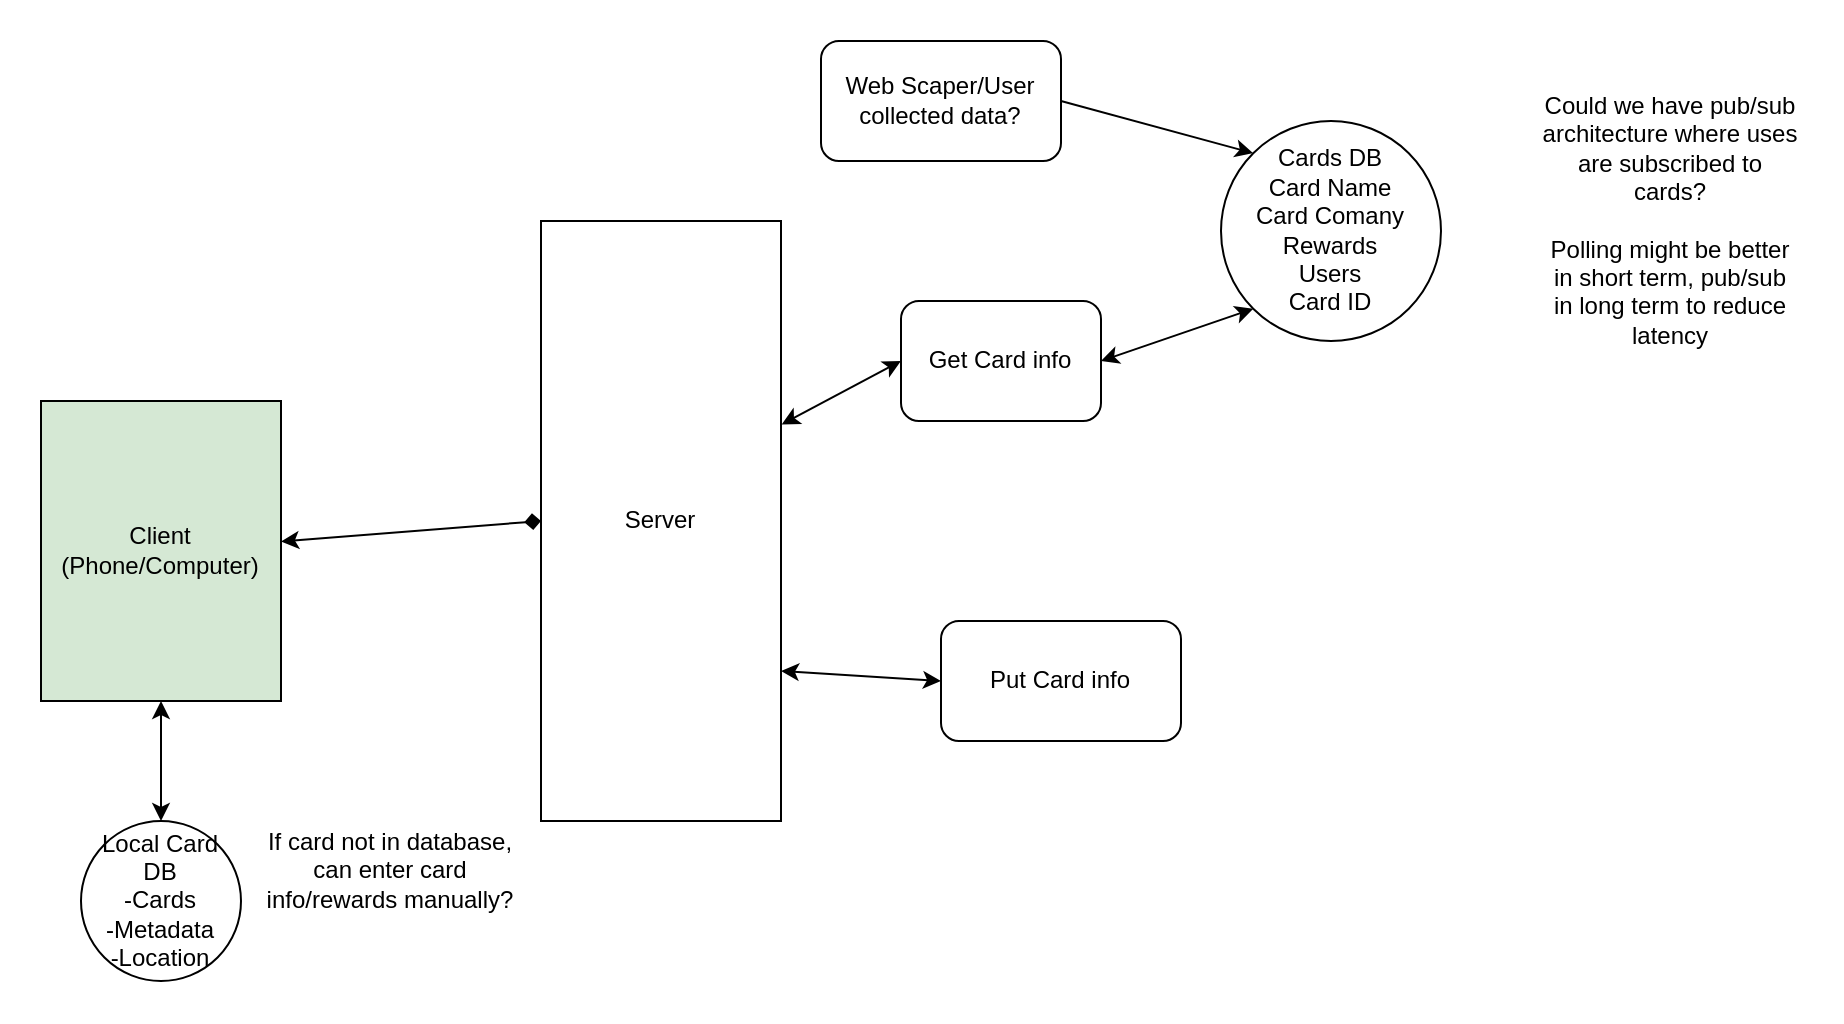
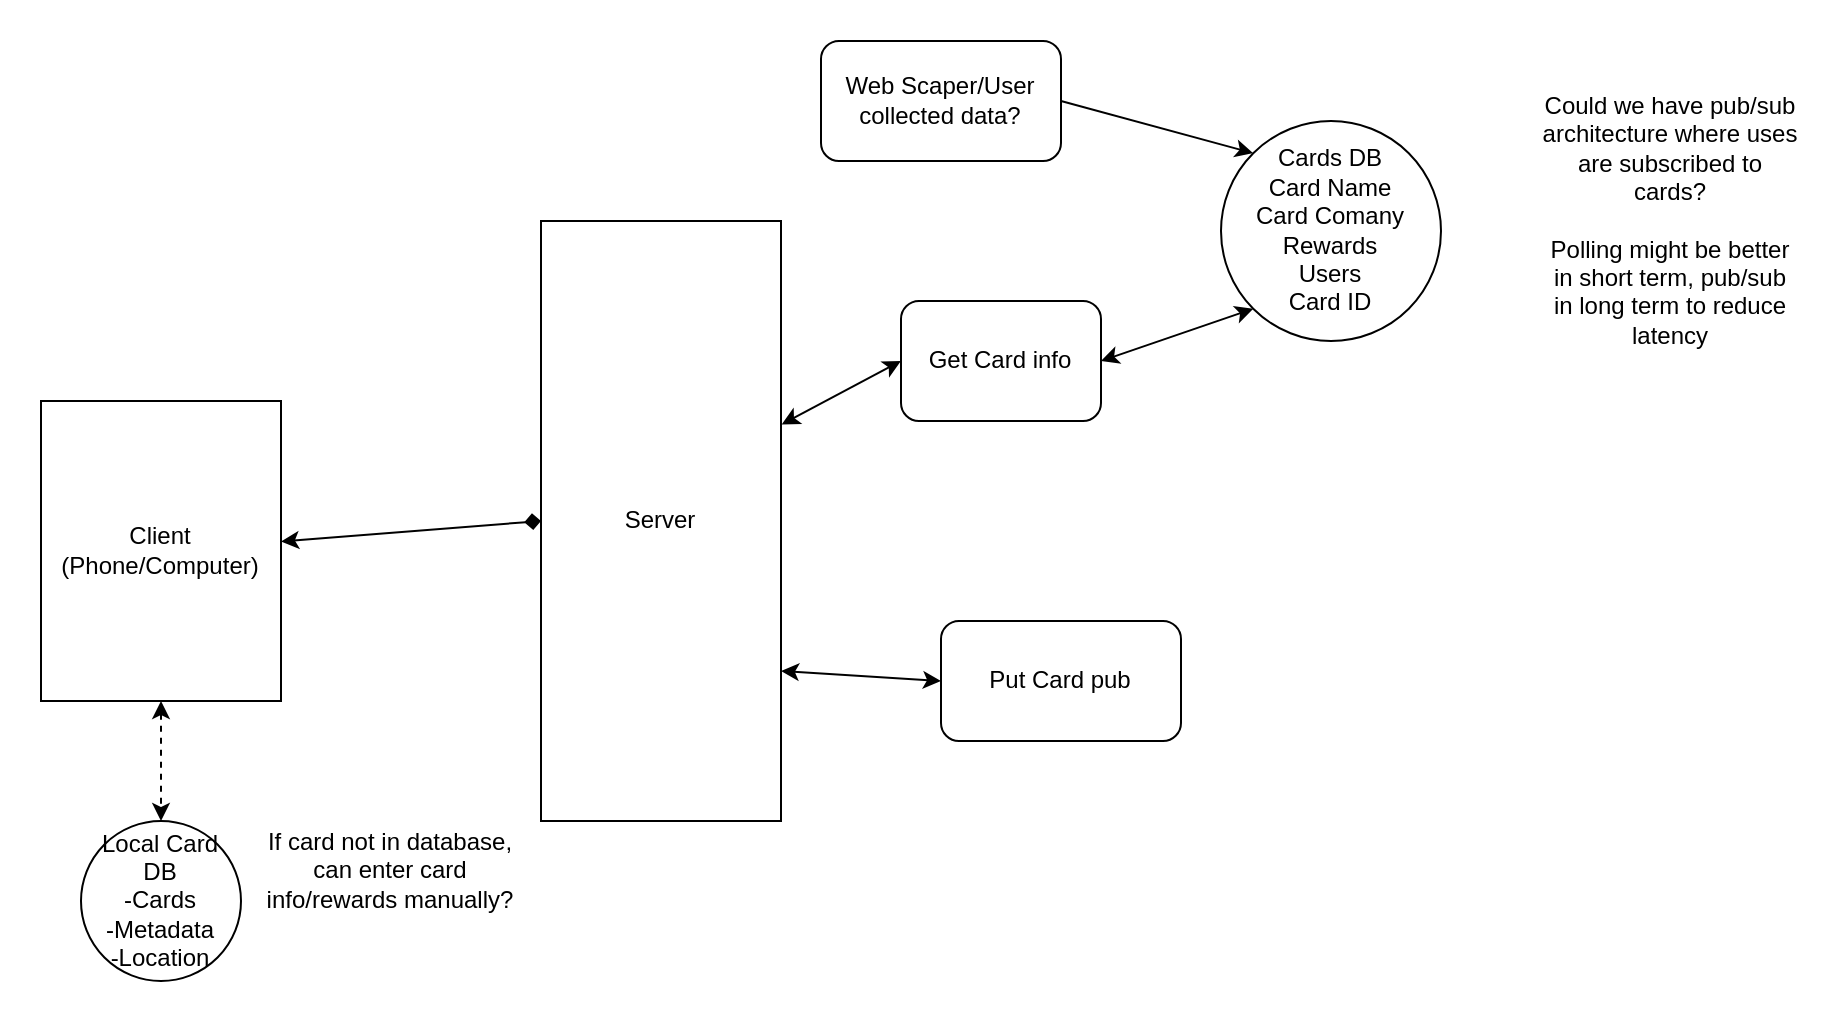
(161, 551) -> (161, 551)
(1061, 681) -> (1061, 681)
(161, 763) -> (161, 763)
